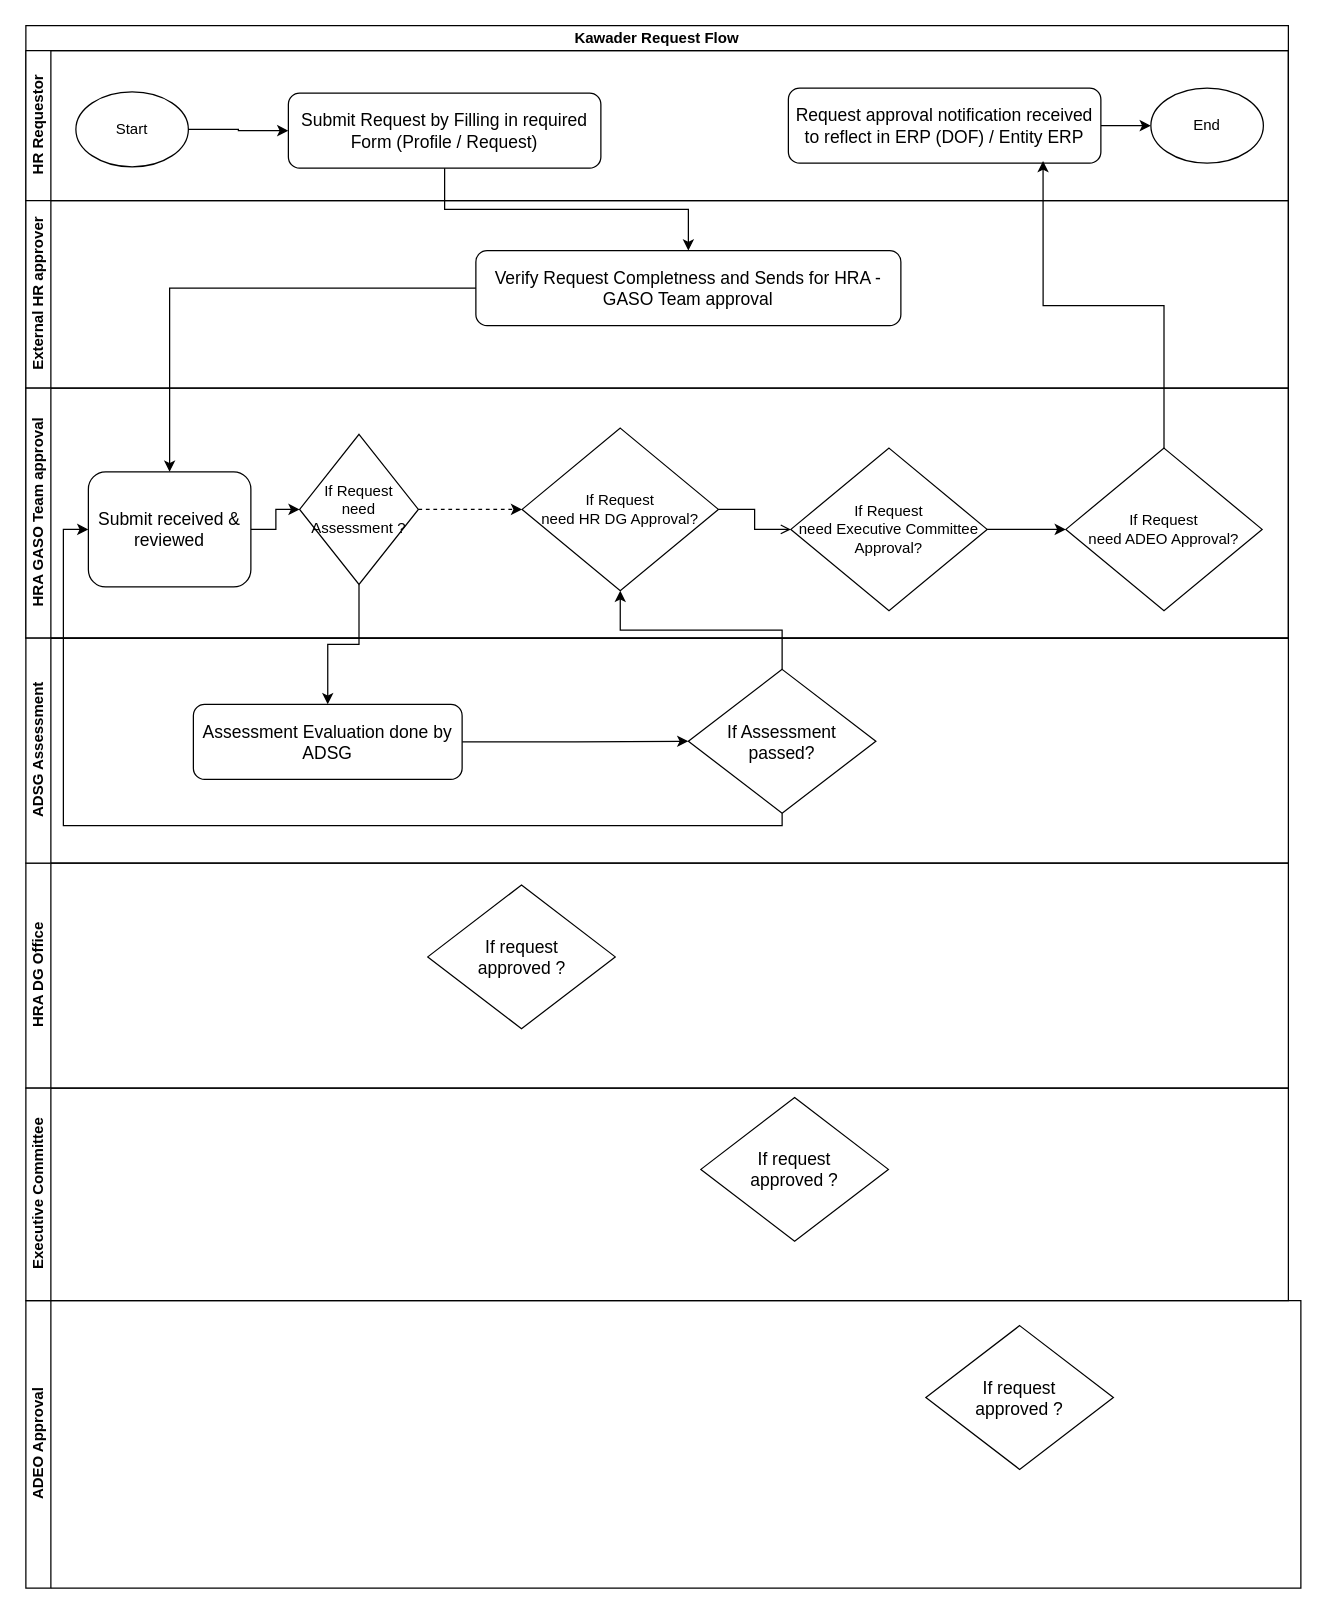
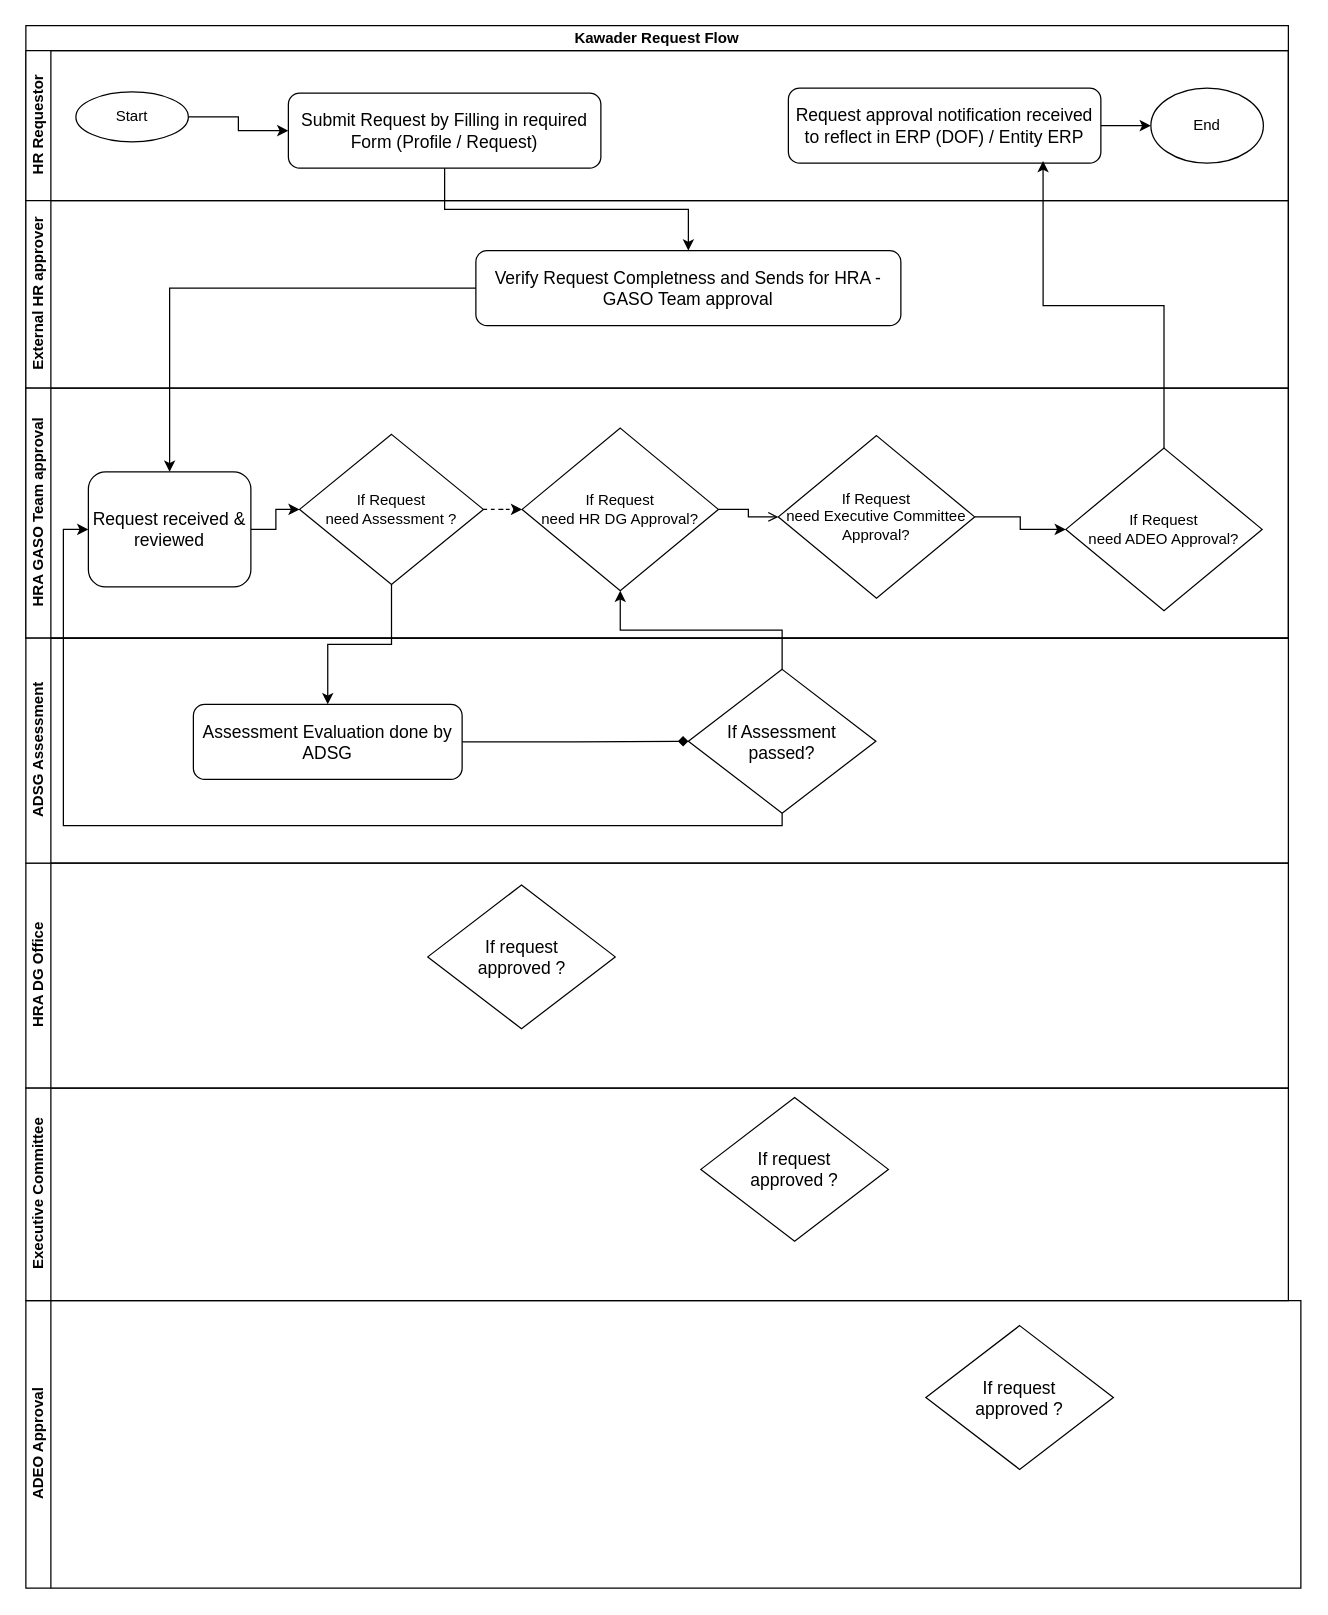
(132, 129) -> (132, 117)
(359, 509) -> (391, 509)
(169, 529) -> (169, 529)
(889, 529) -> (876, 517)
(678, 741) -> (677, 741)
